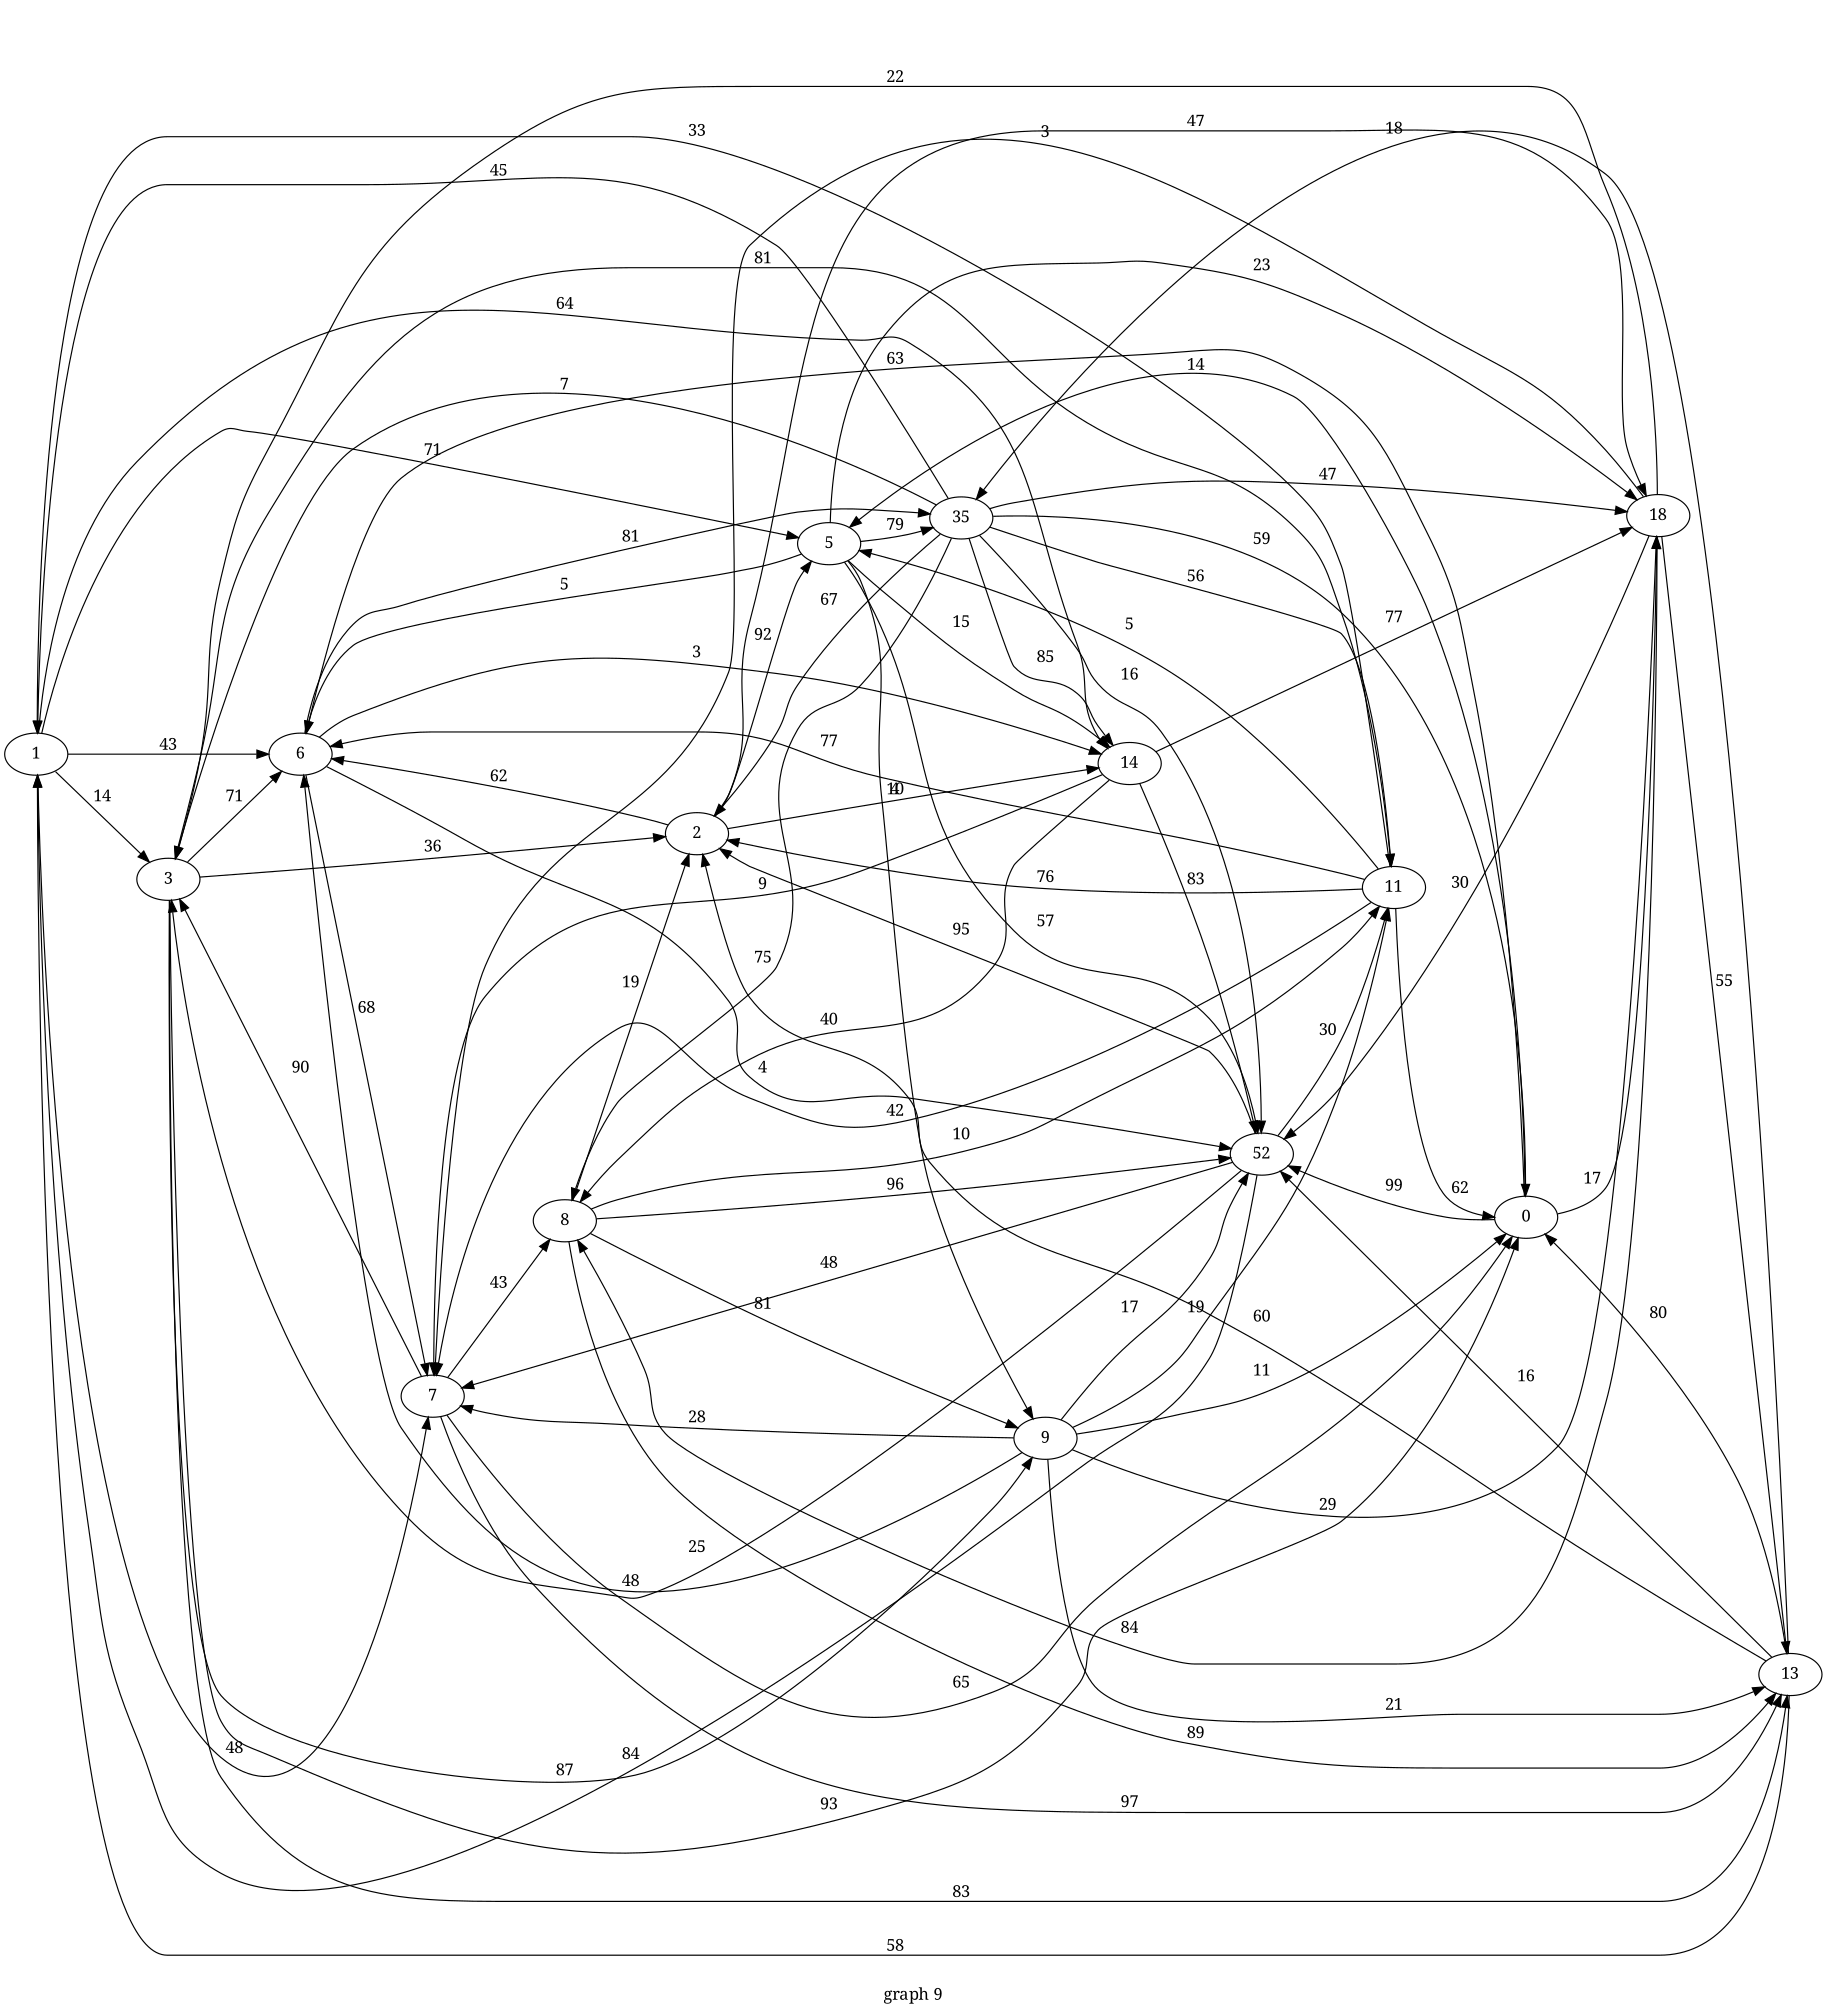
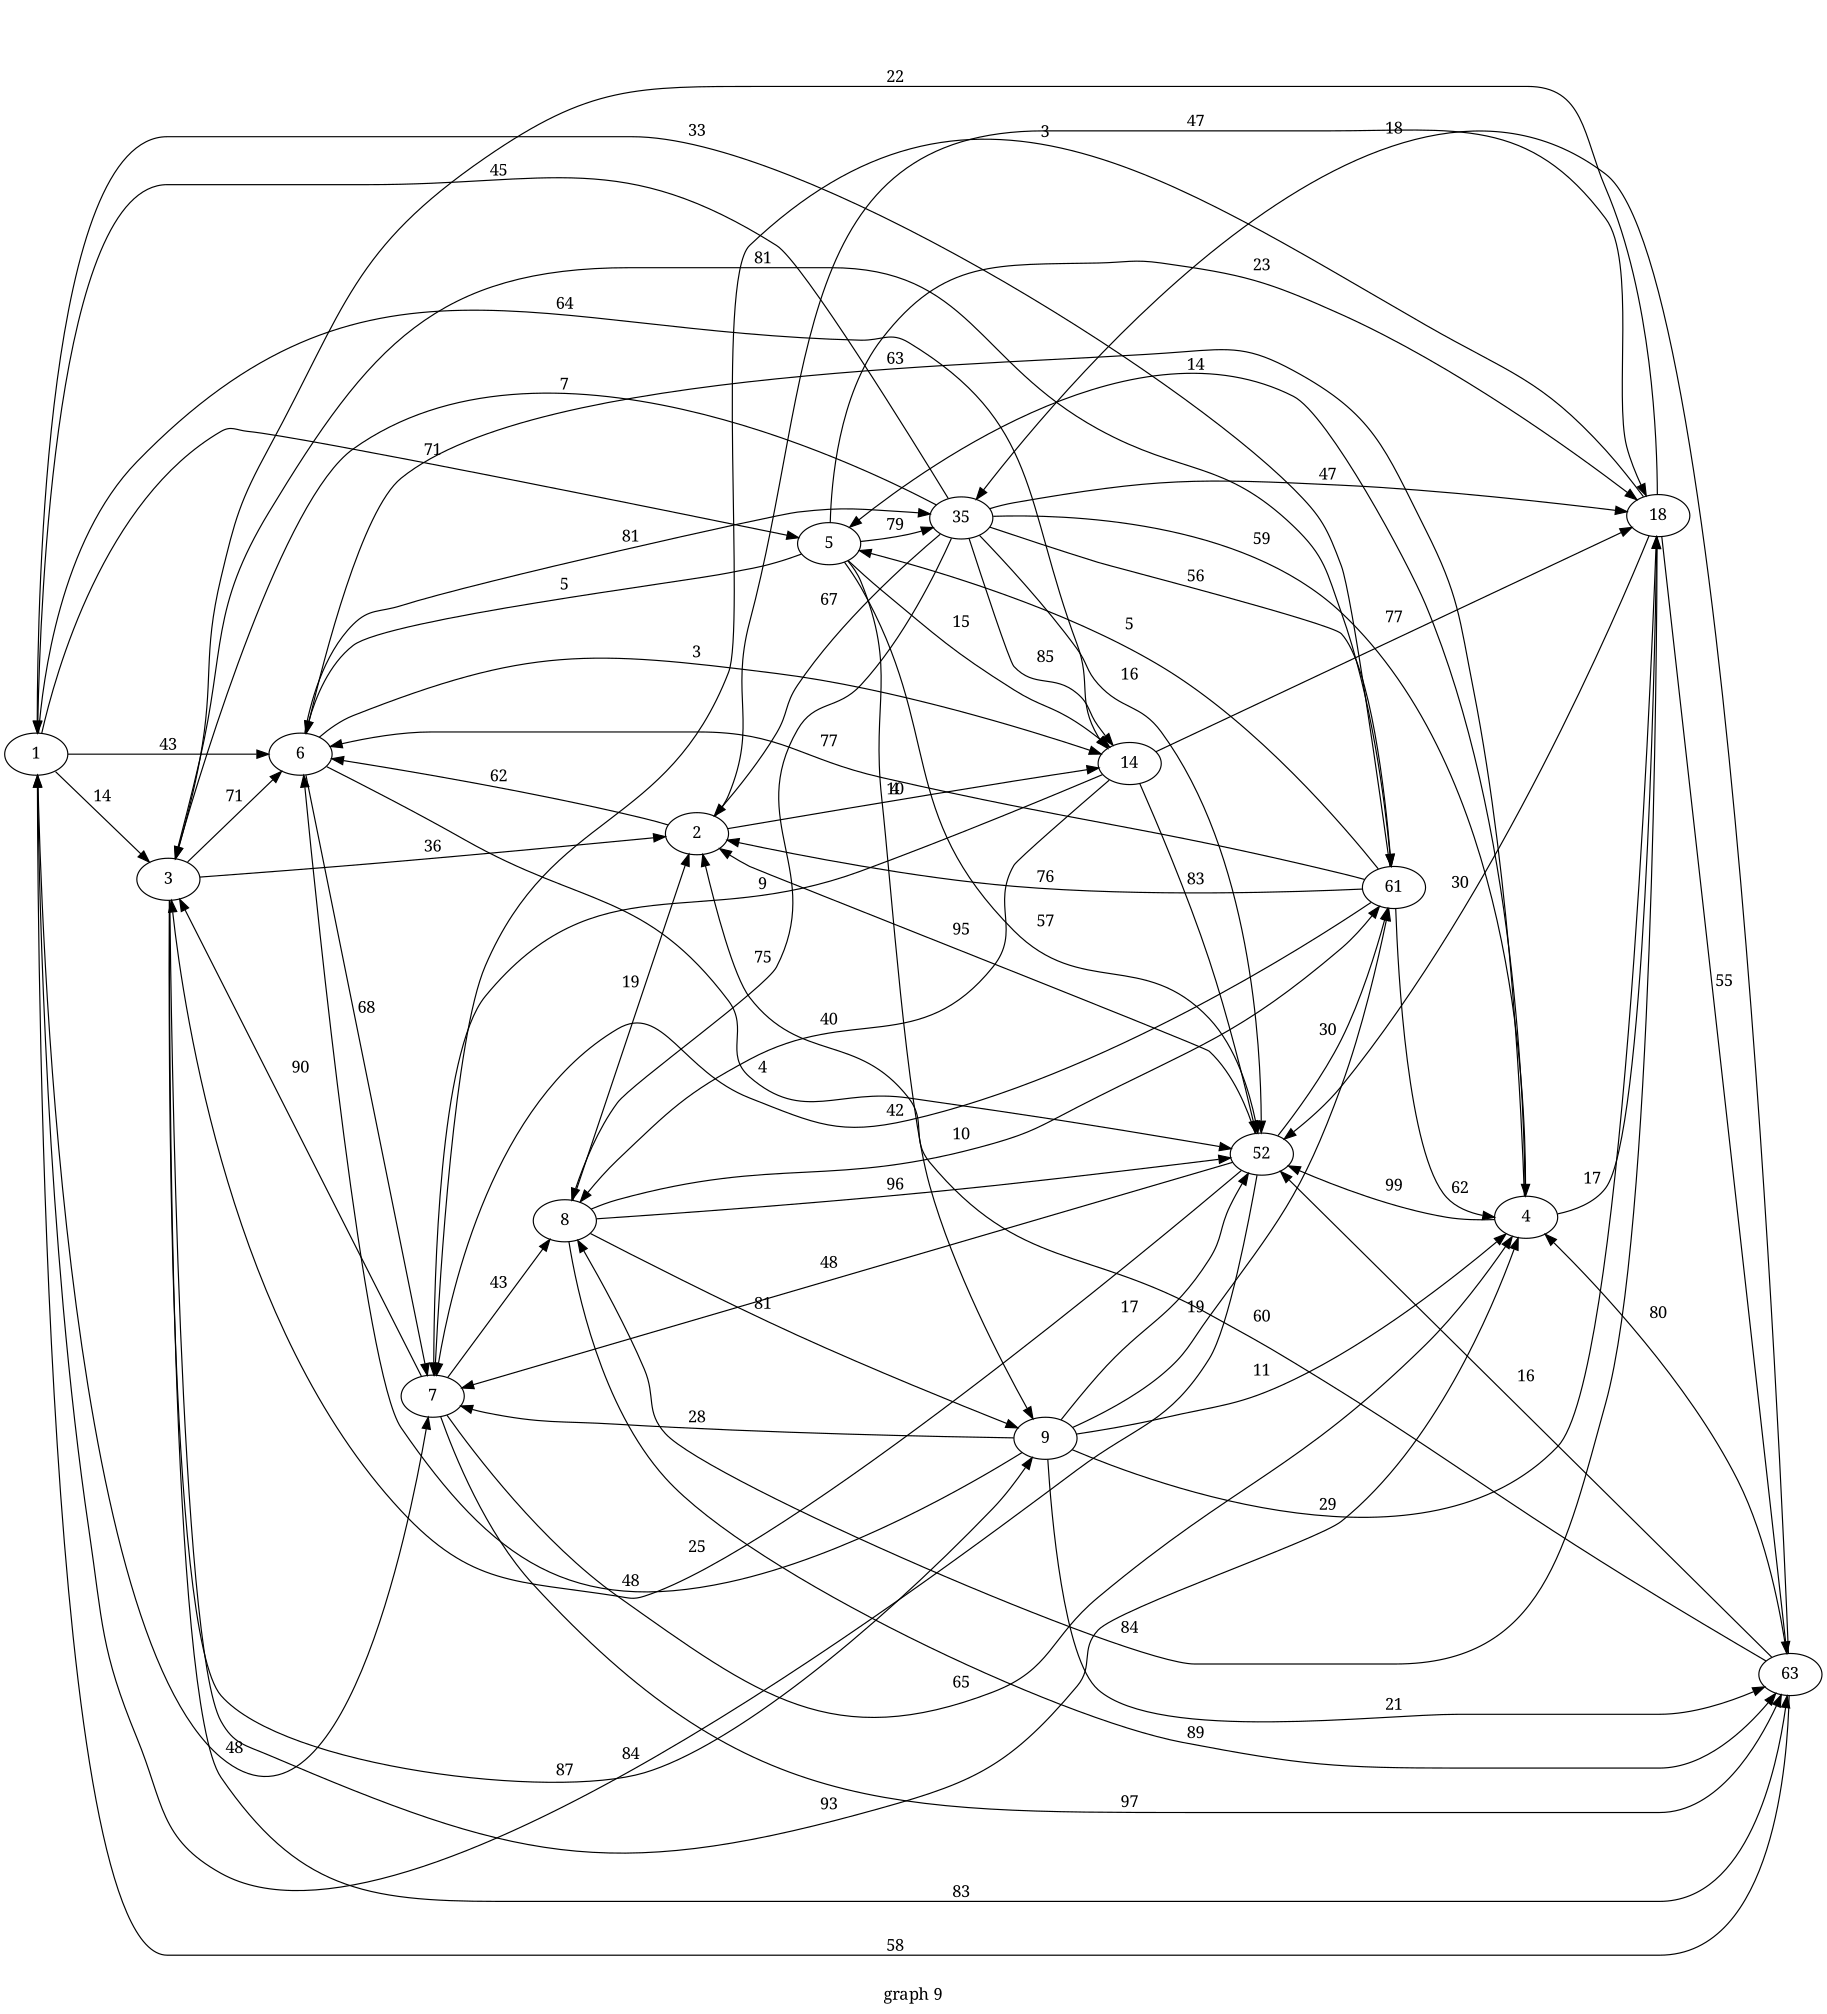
(761, 694) -> none
(1394, 887) -> (1394, 887)
(1526, 1217) -> (1526, 1217)
(1790, 1675) -> (1790, 1675)
